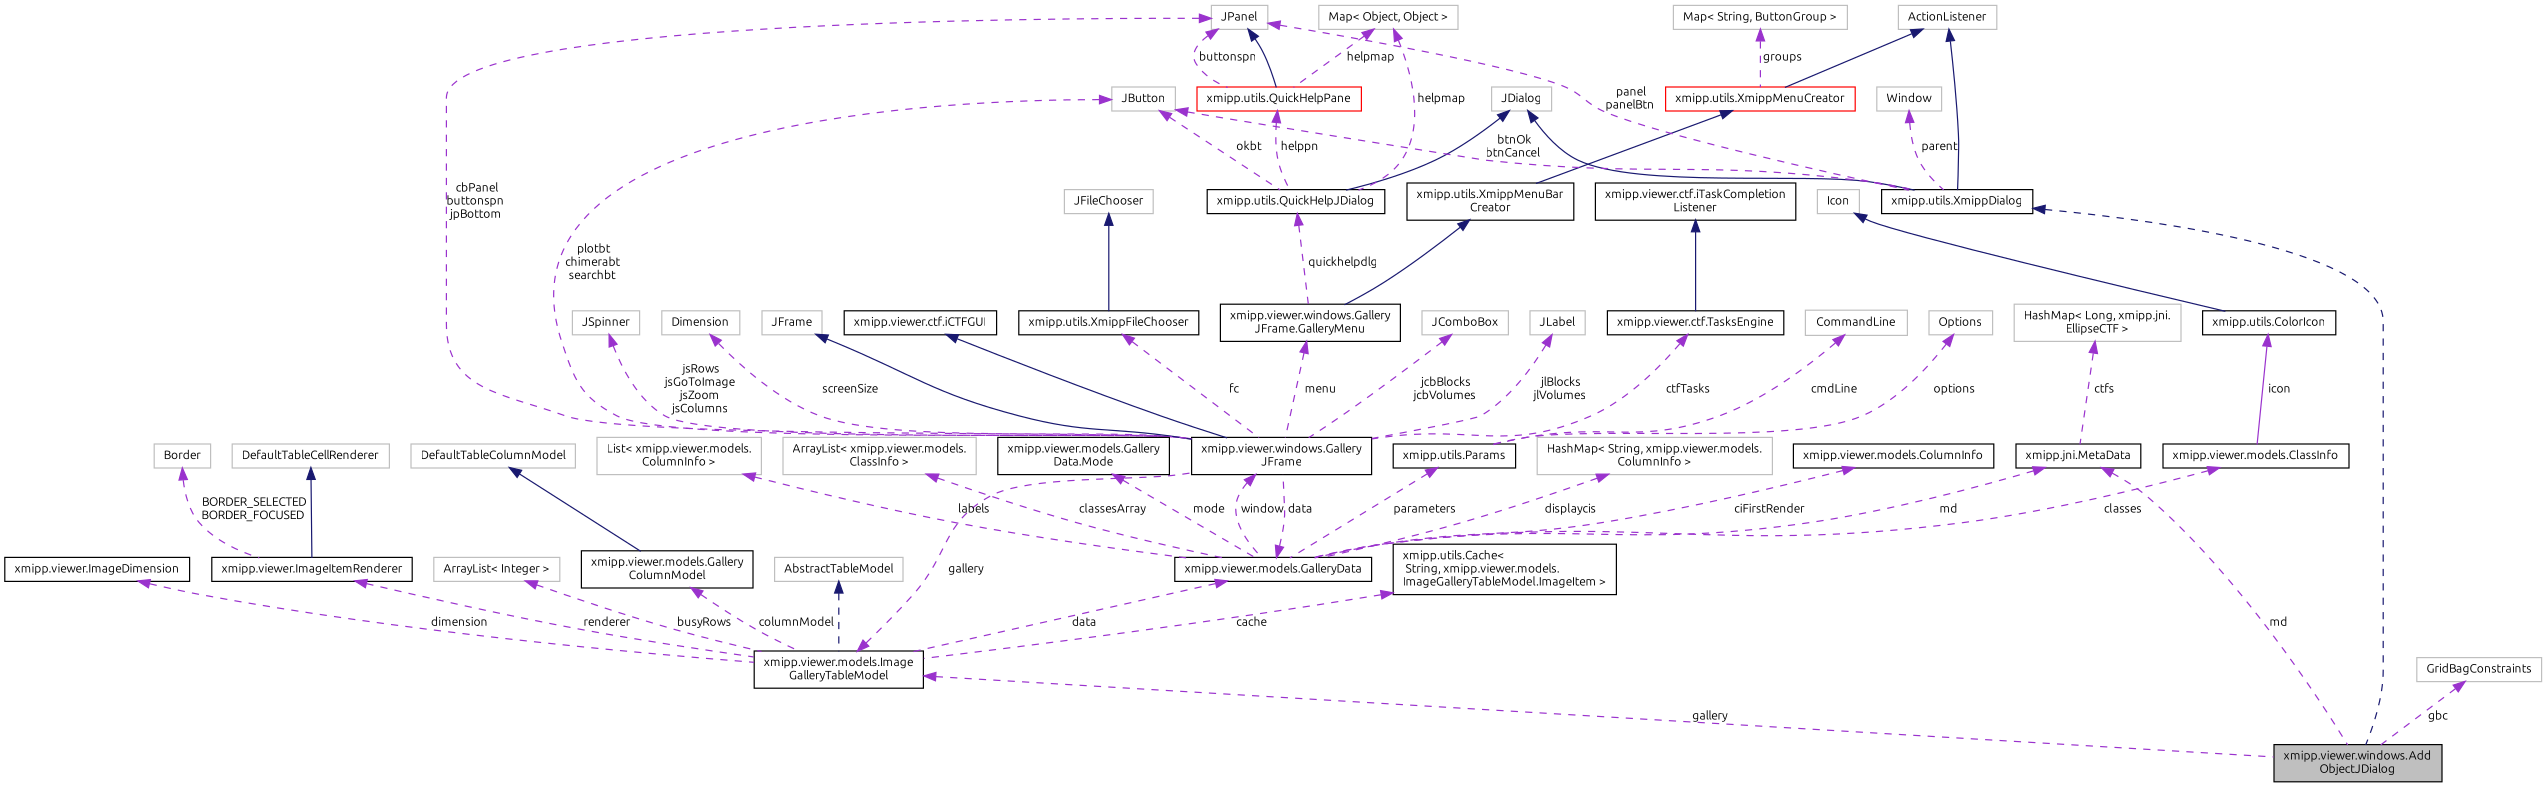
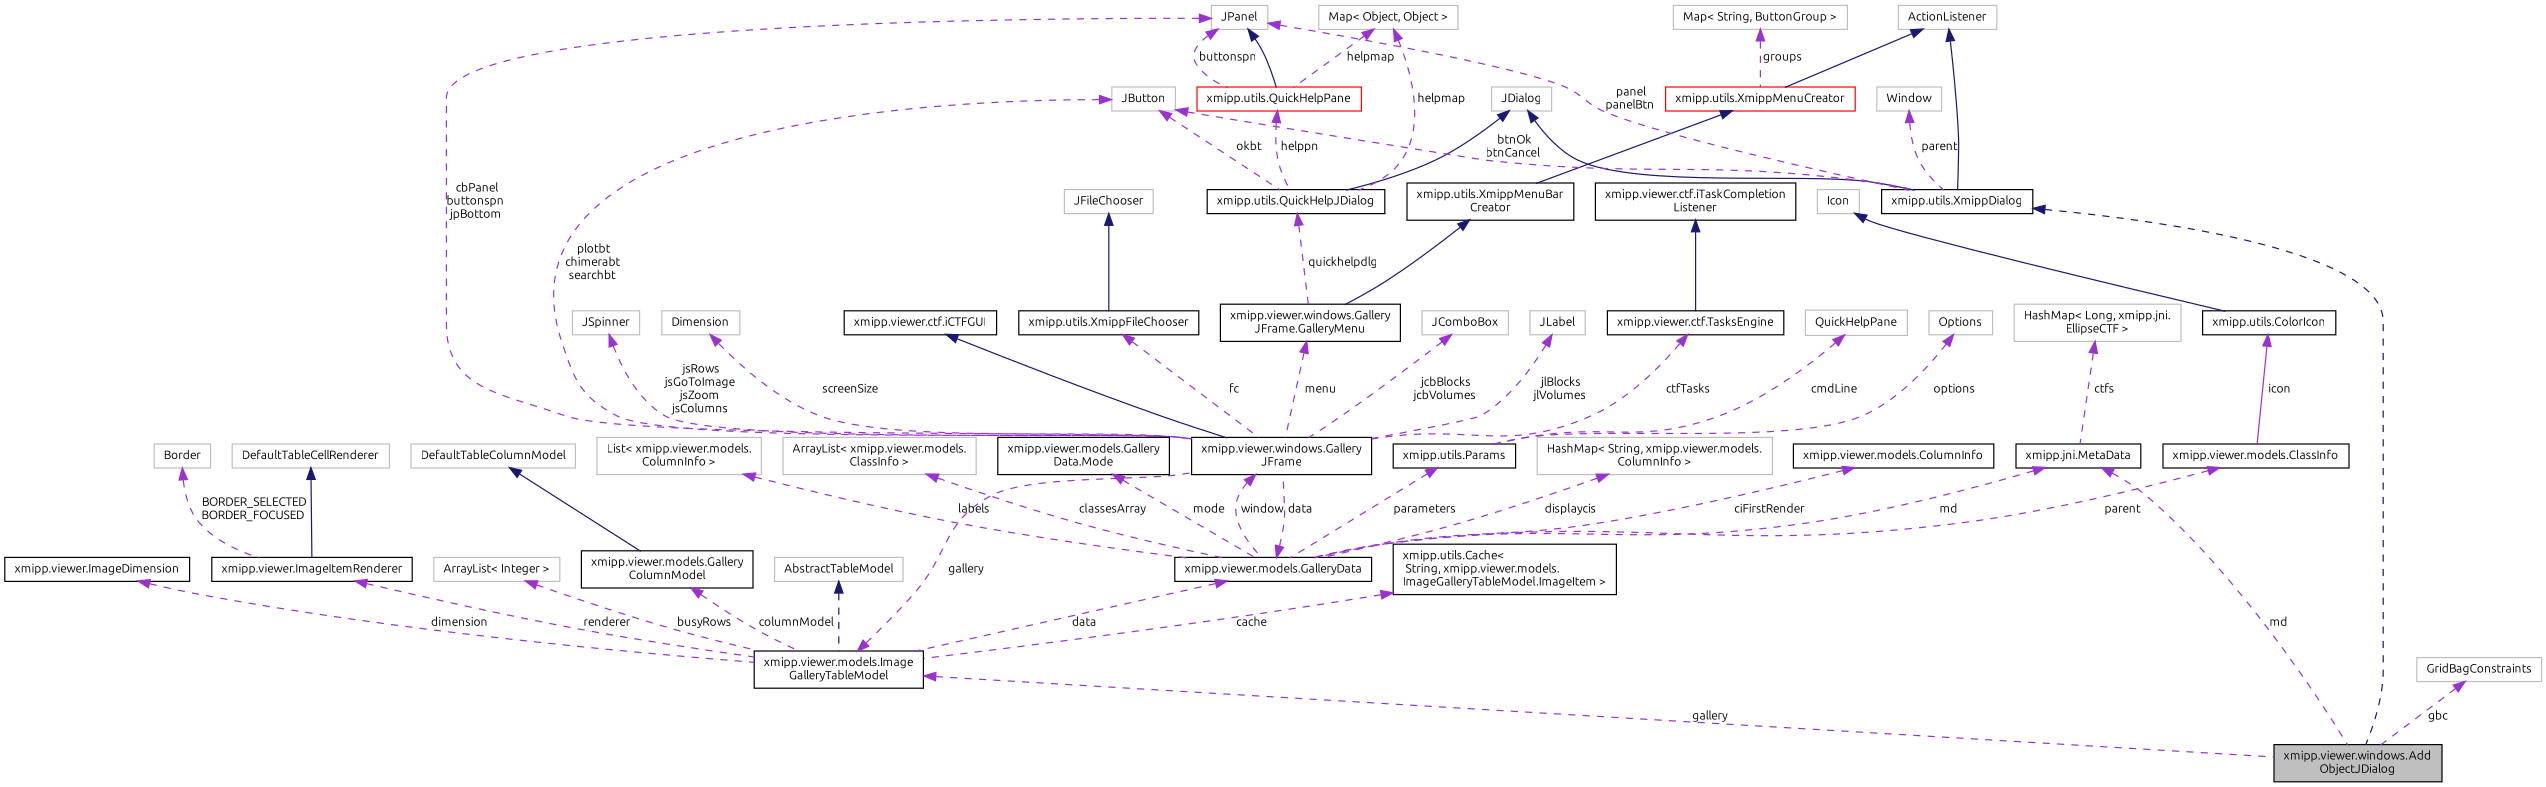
(792, 323) -> none
(1856, 323) -> (1856, 323)
(2122, 509) -> (2122, 509)
